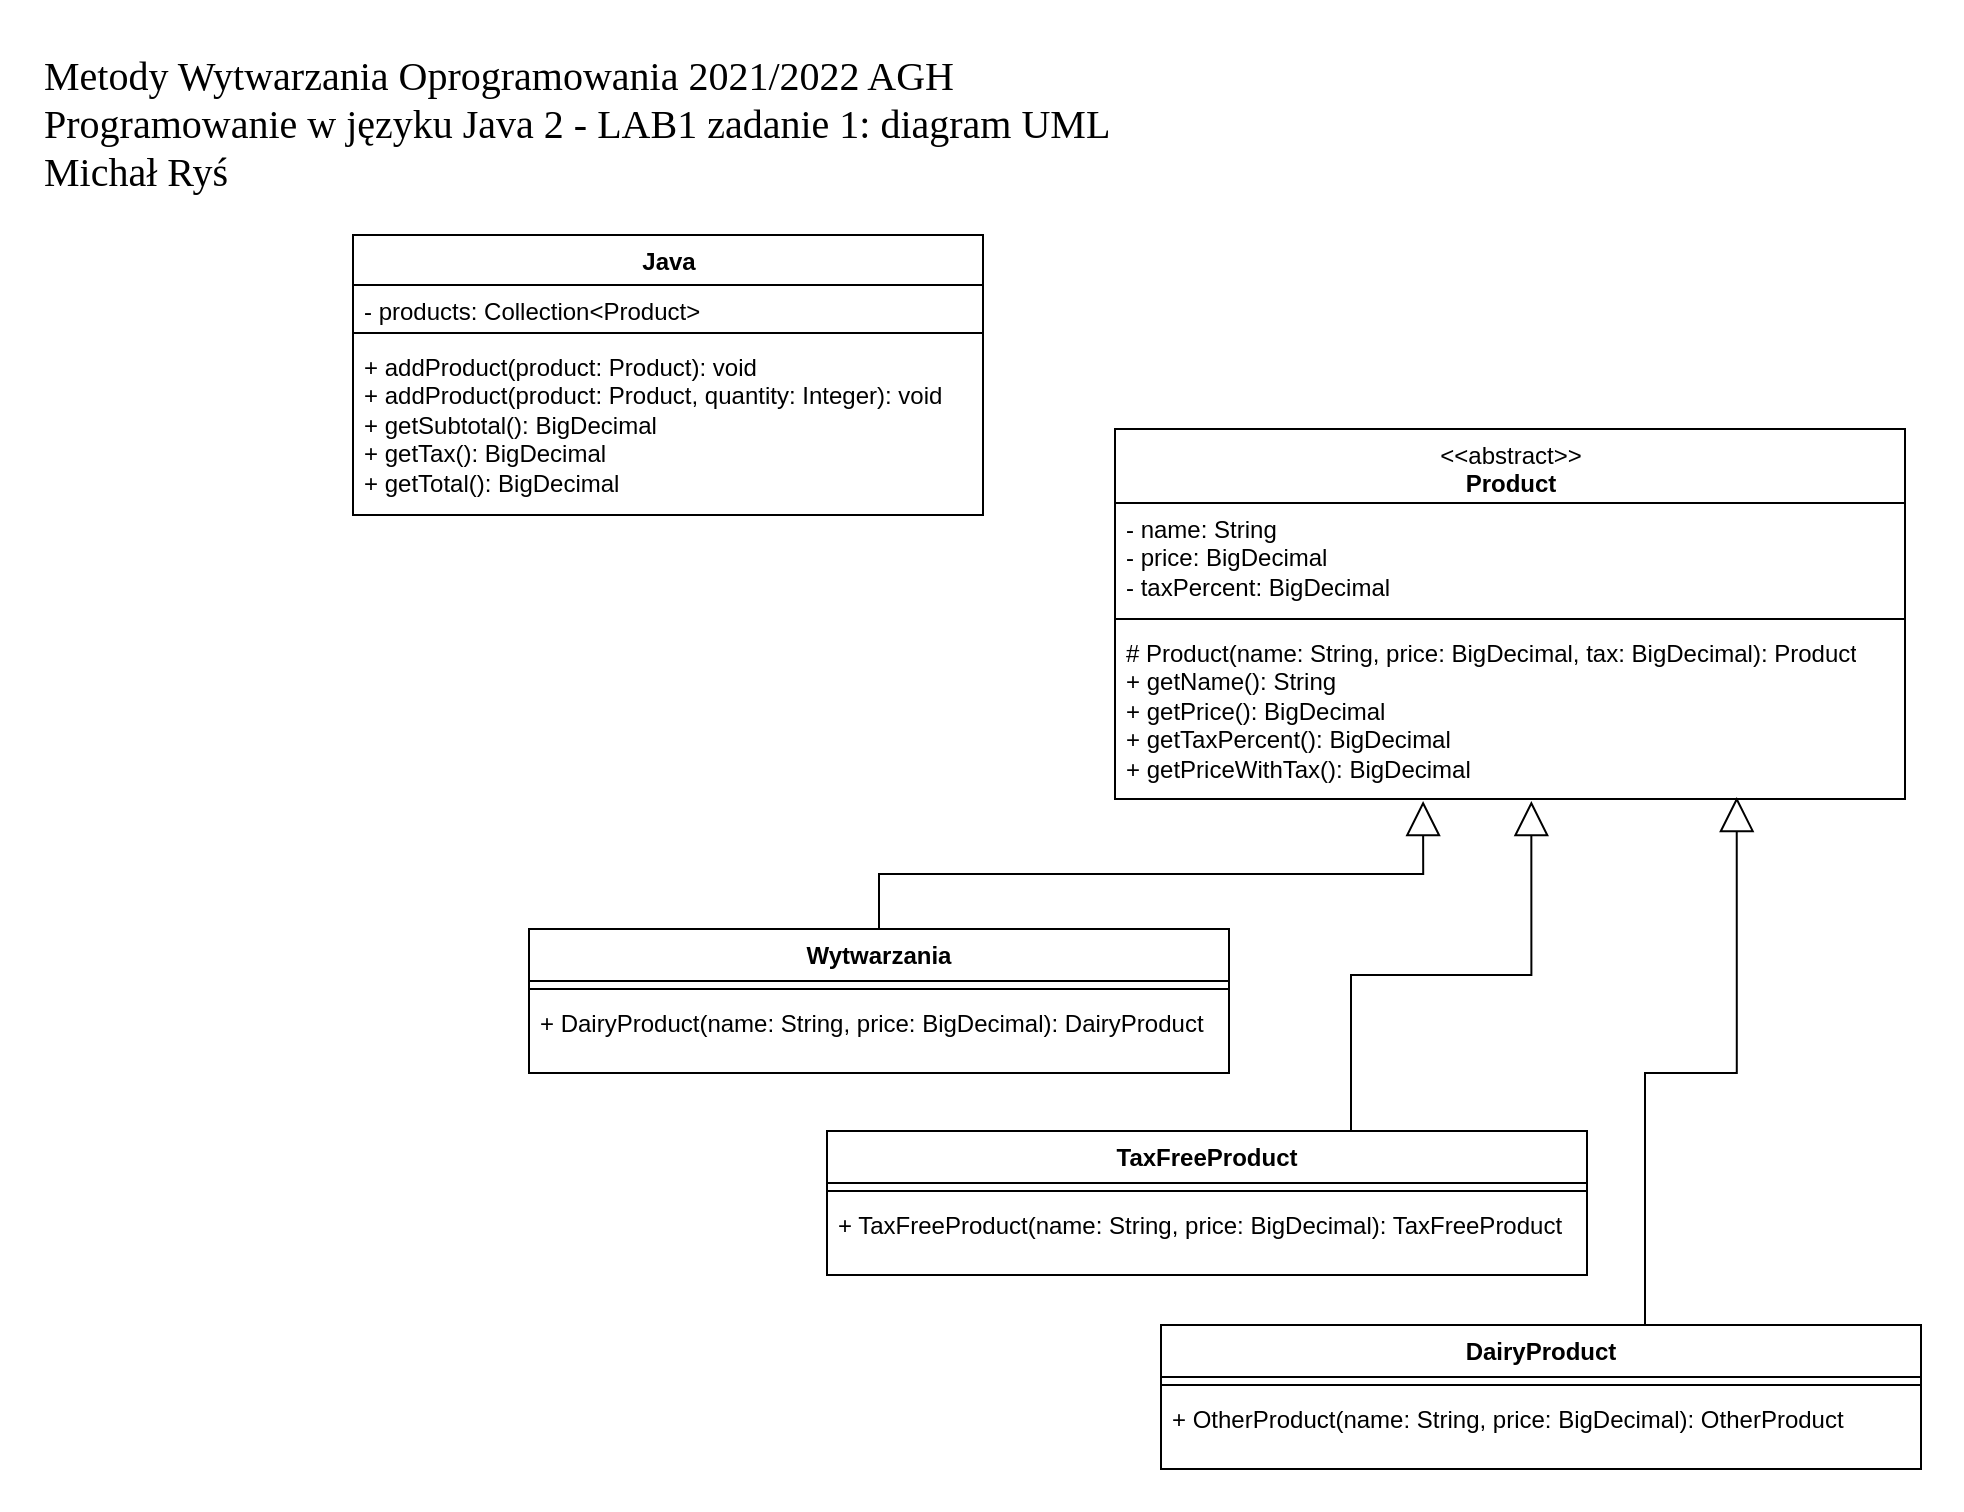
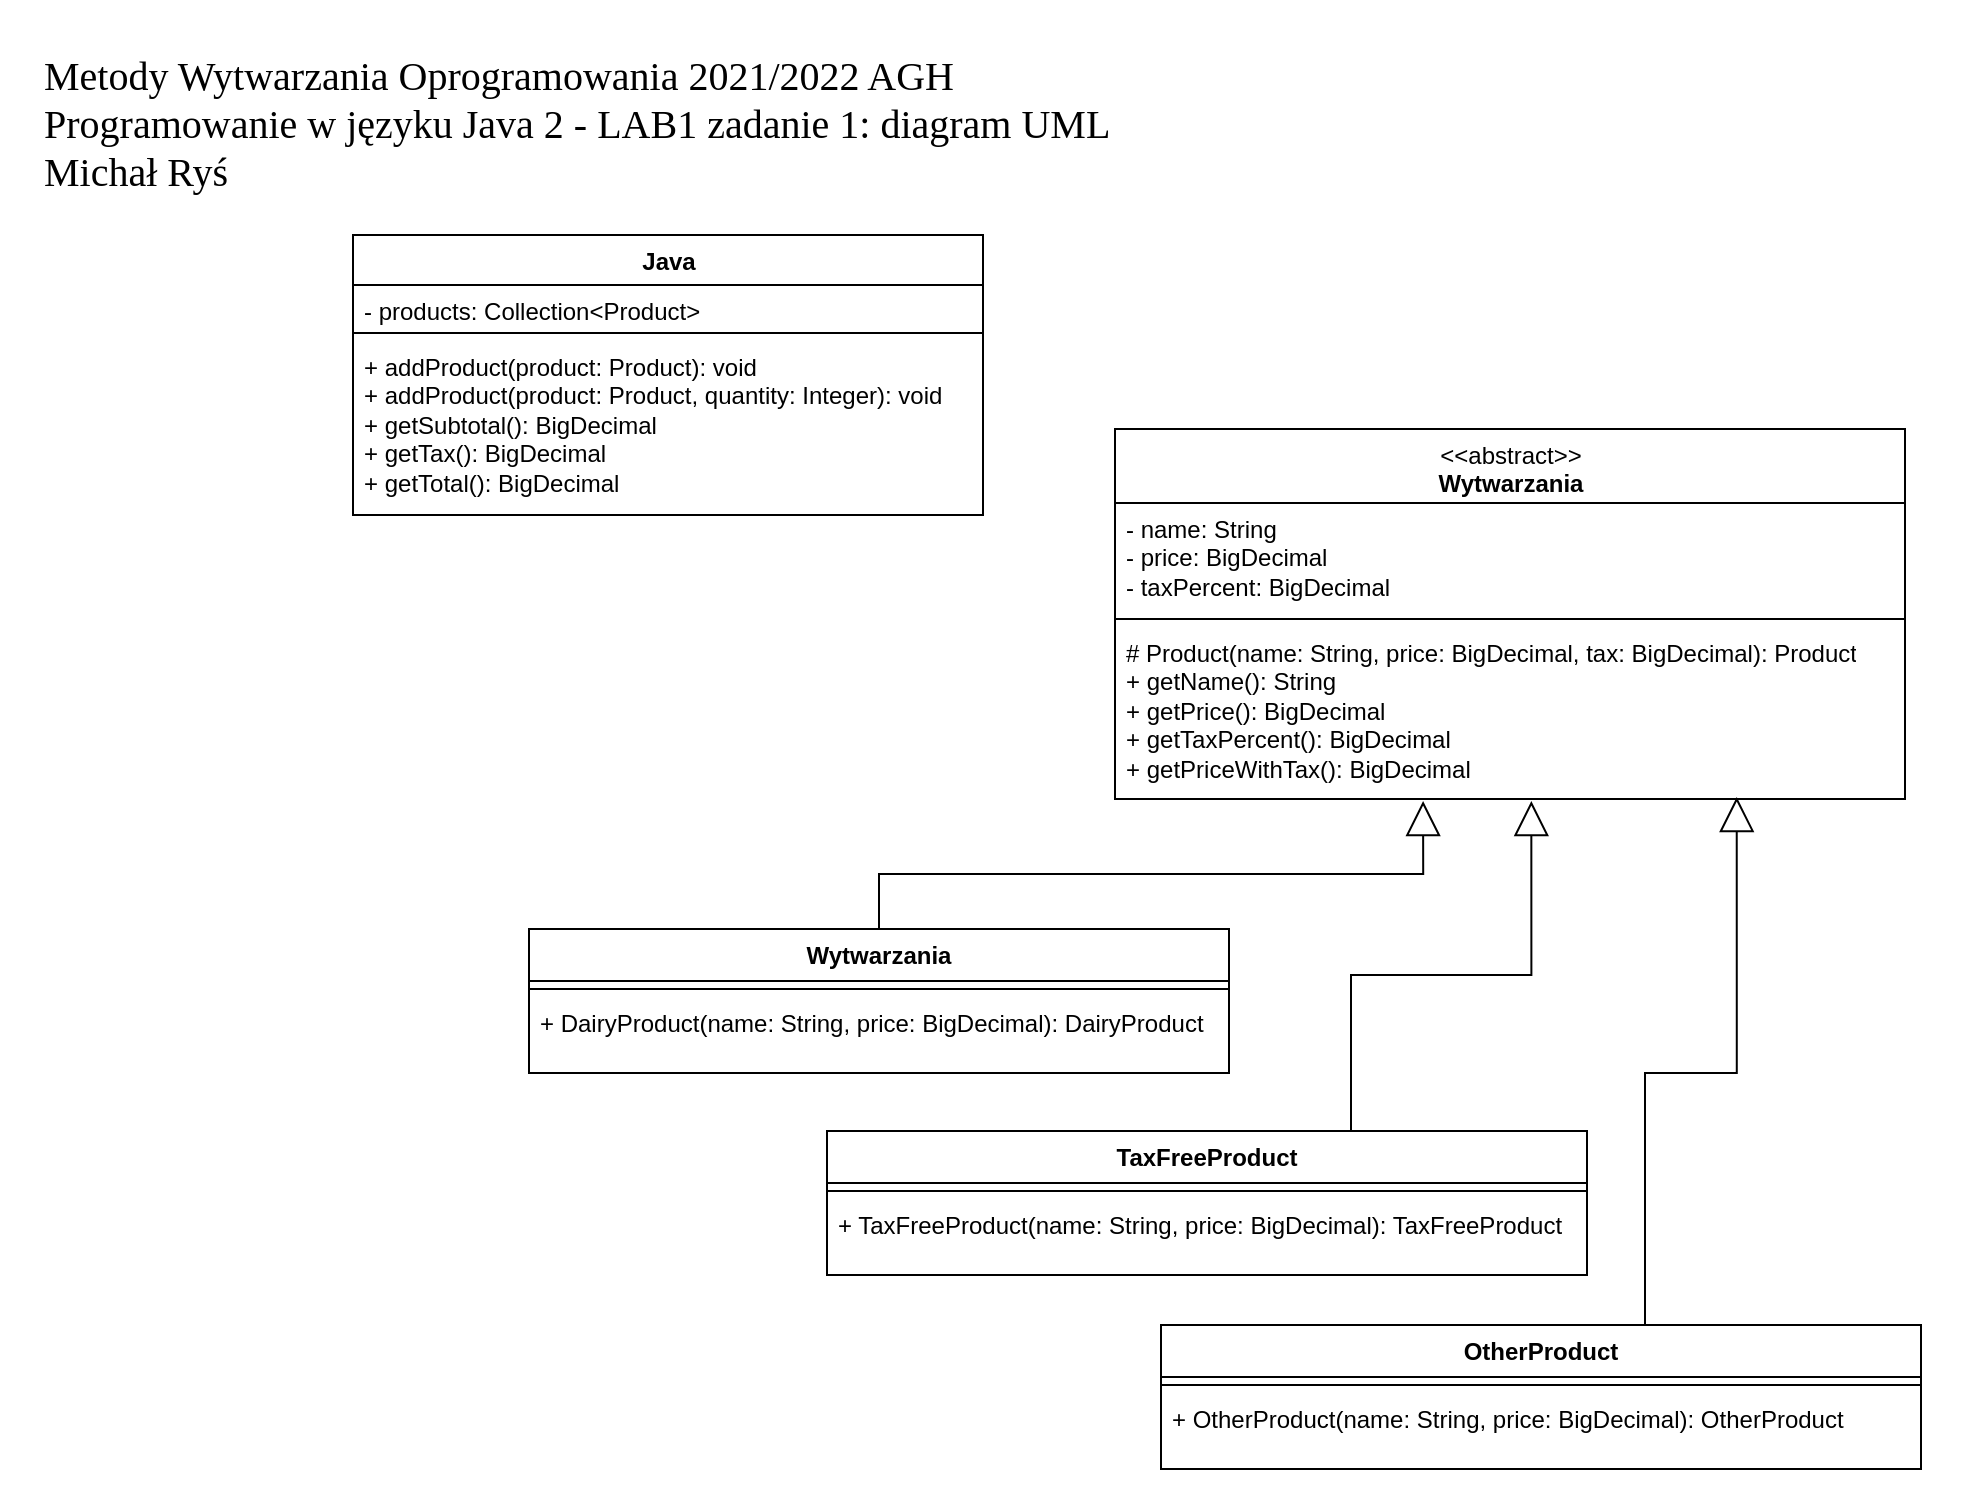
(1512, 472) -> (1512, 472)
(1542, 1353) -> (1542, 1353)
